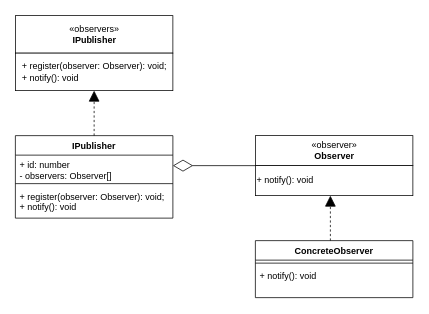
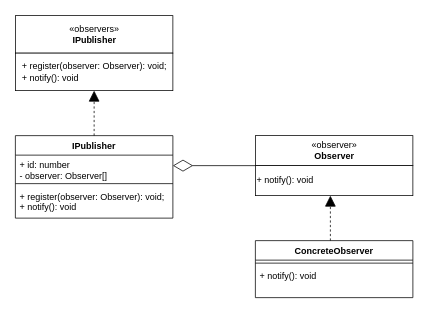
(45, 165) -> (45, 165)
